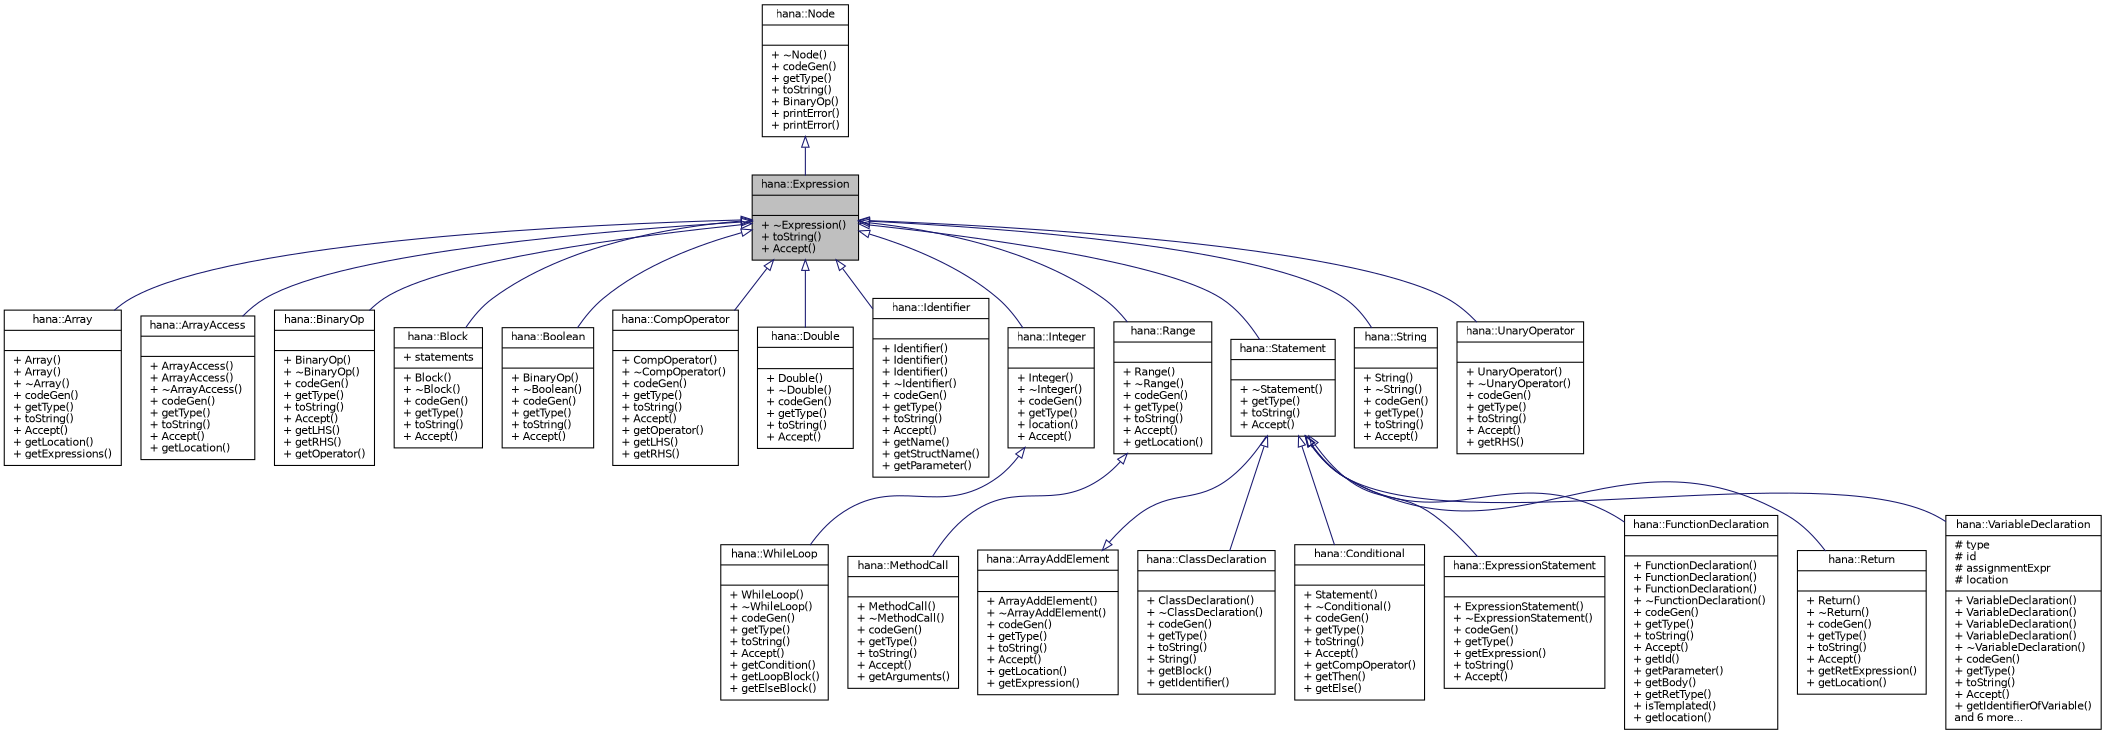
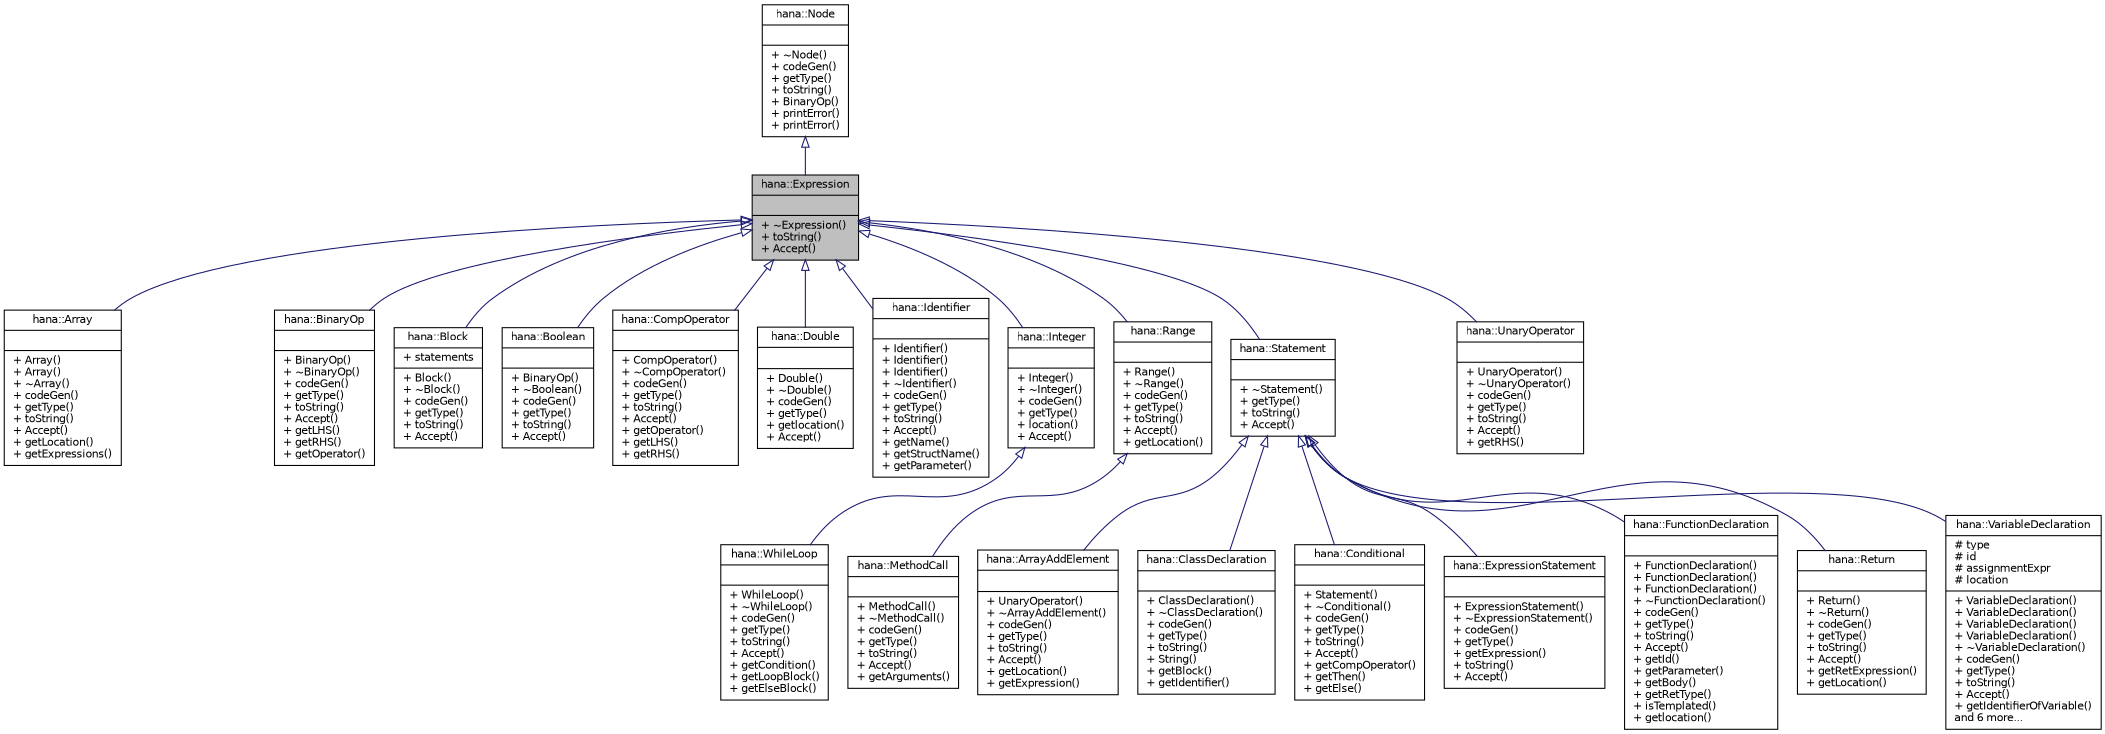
(198, 388) -> none
(1396, 388) -> none
(797, 426) -> (805, 426)
(1192, 495) -> (1162, 497)
(1042, 602) -> (1035, 602)
